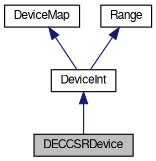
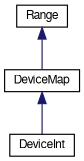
(101, 53) -> (42, 54)
(84, 145) -> none
